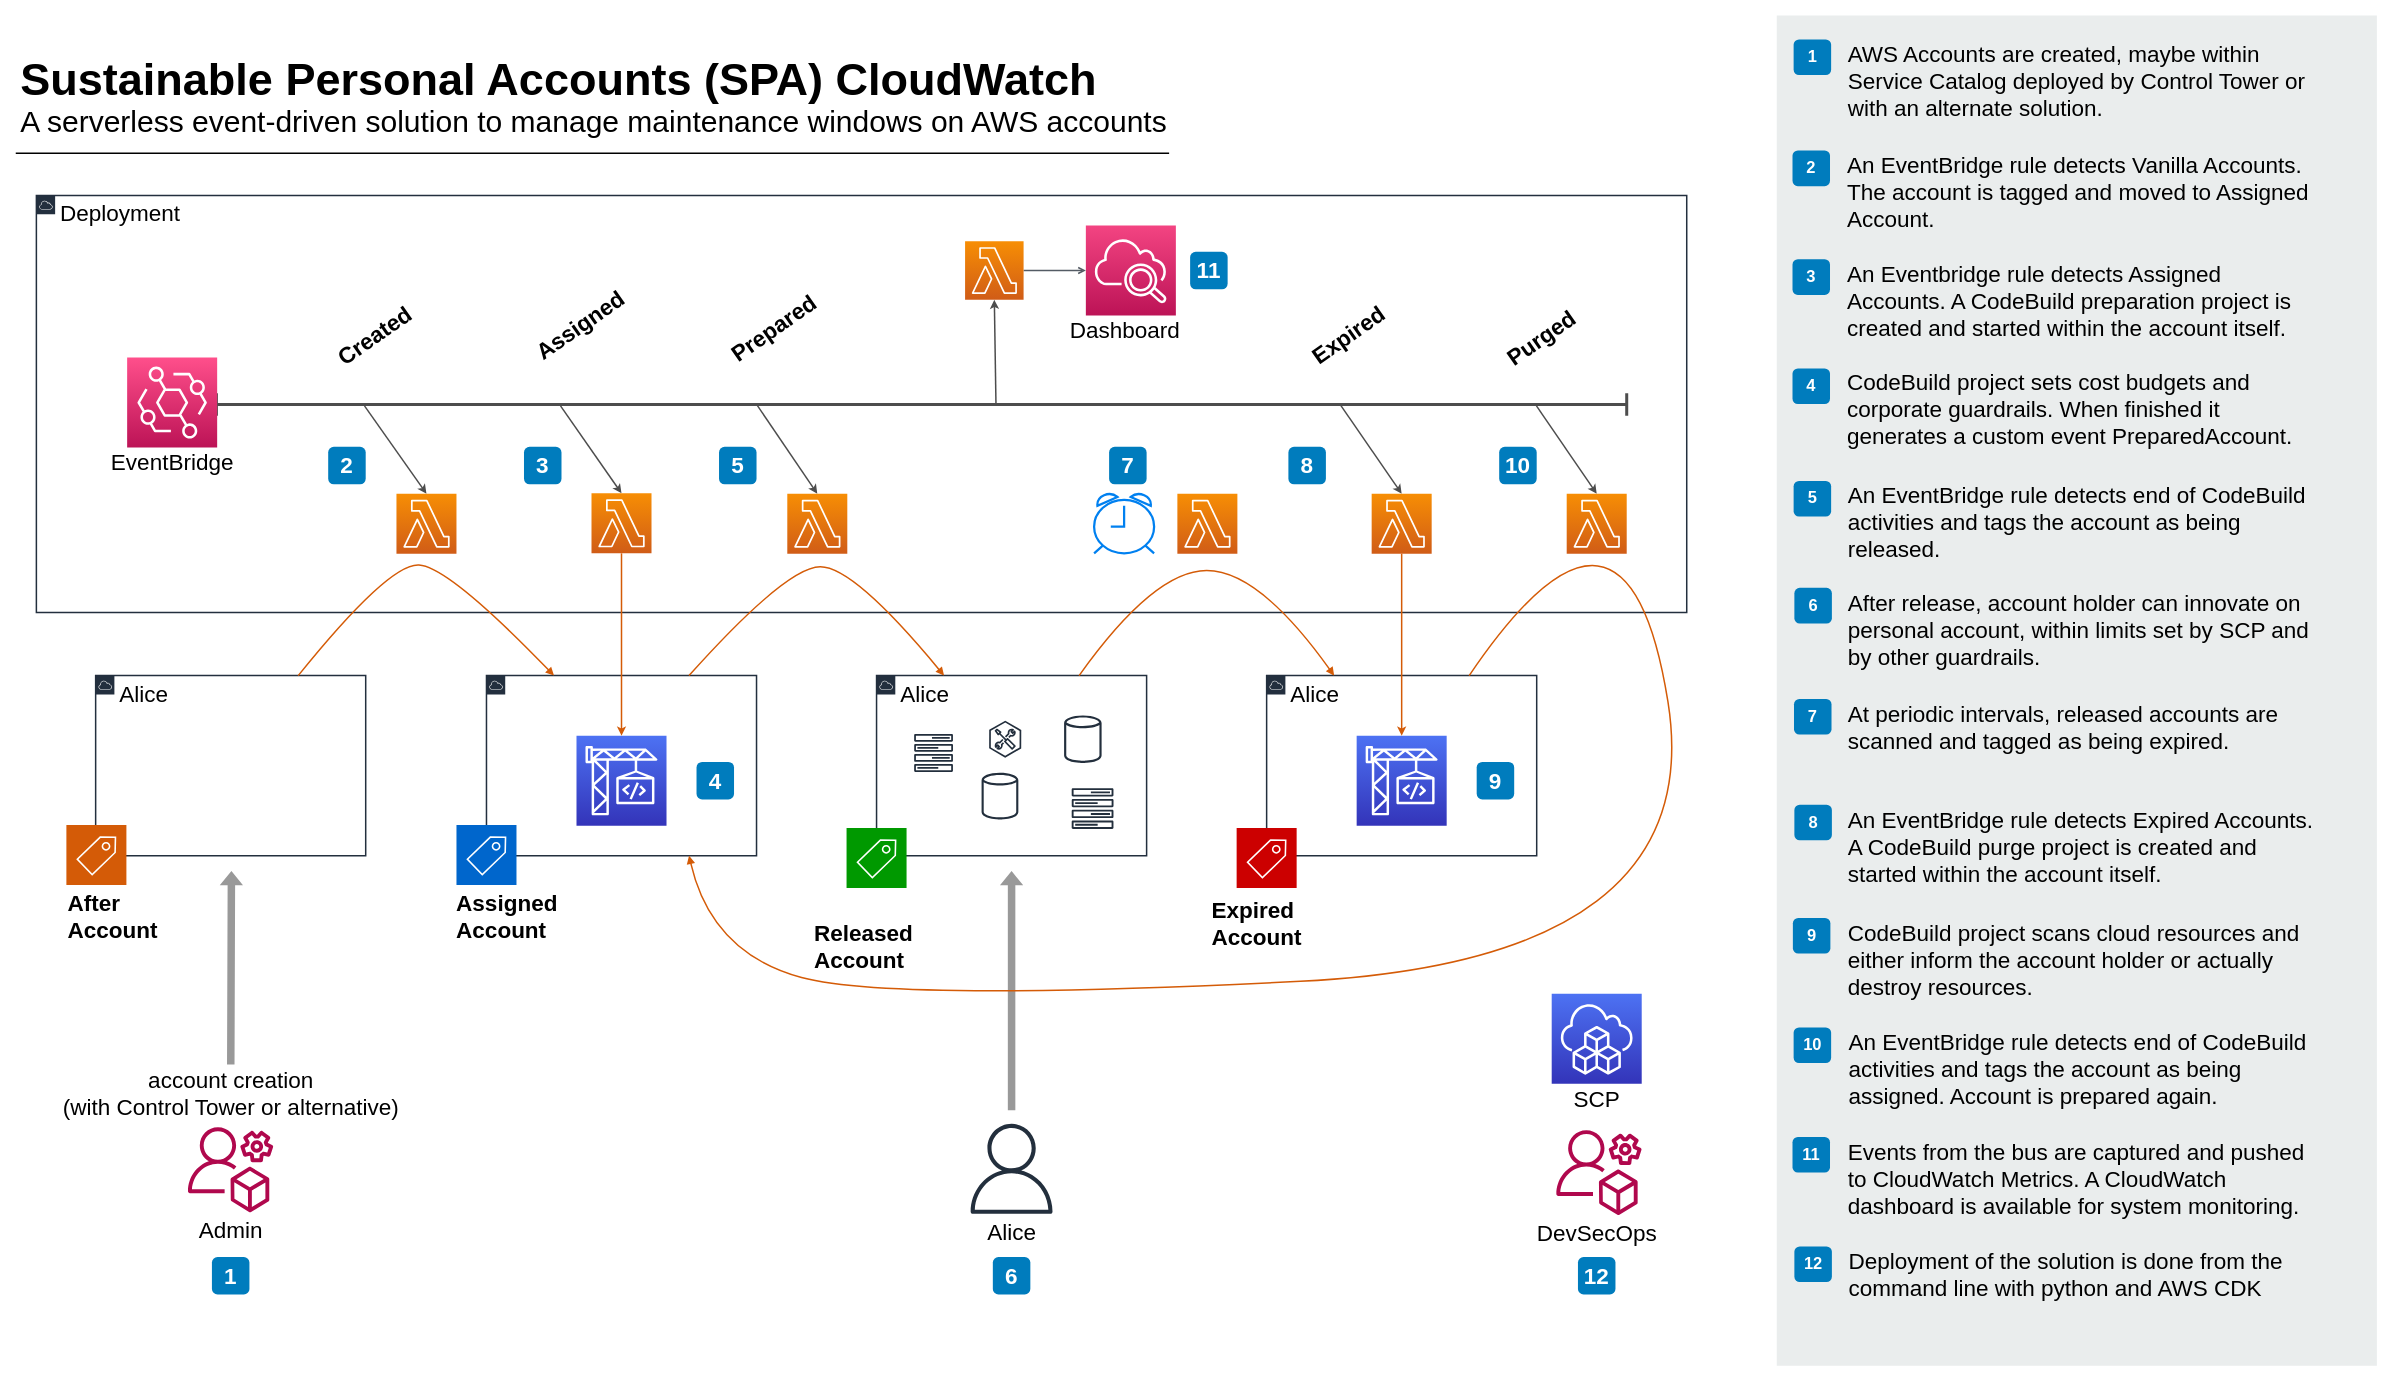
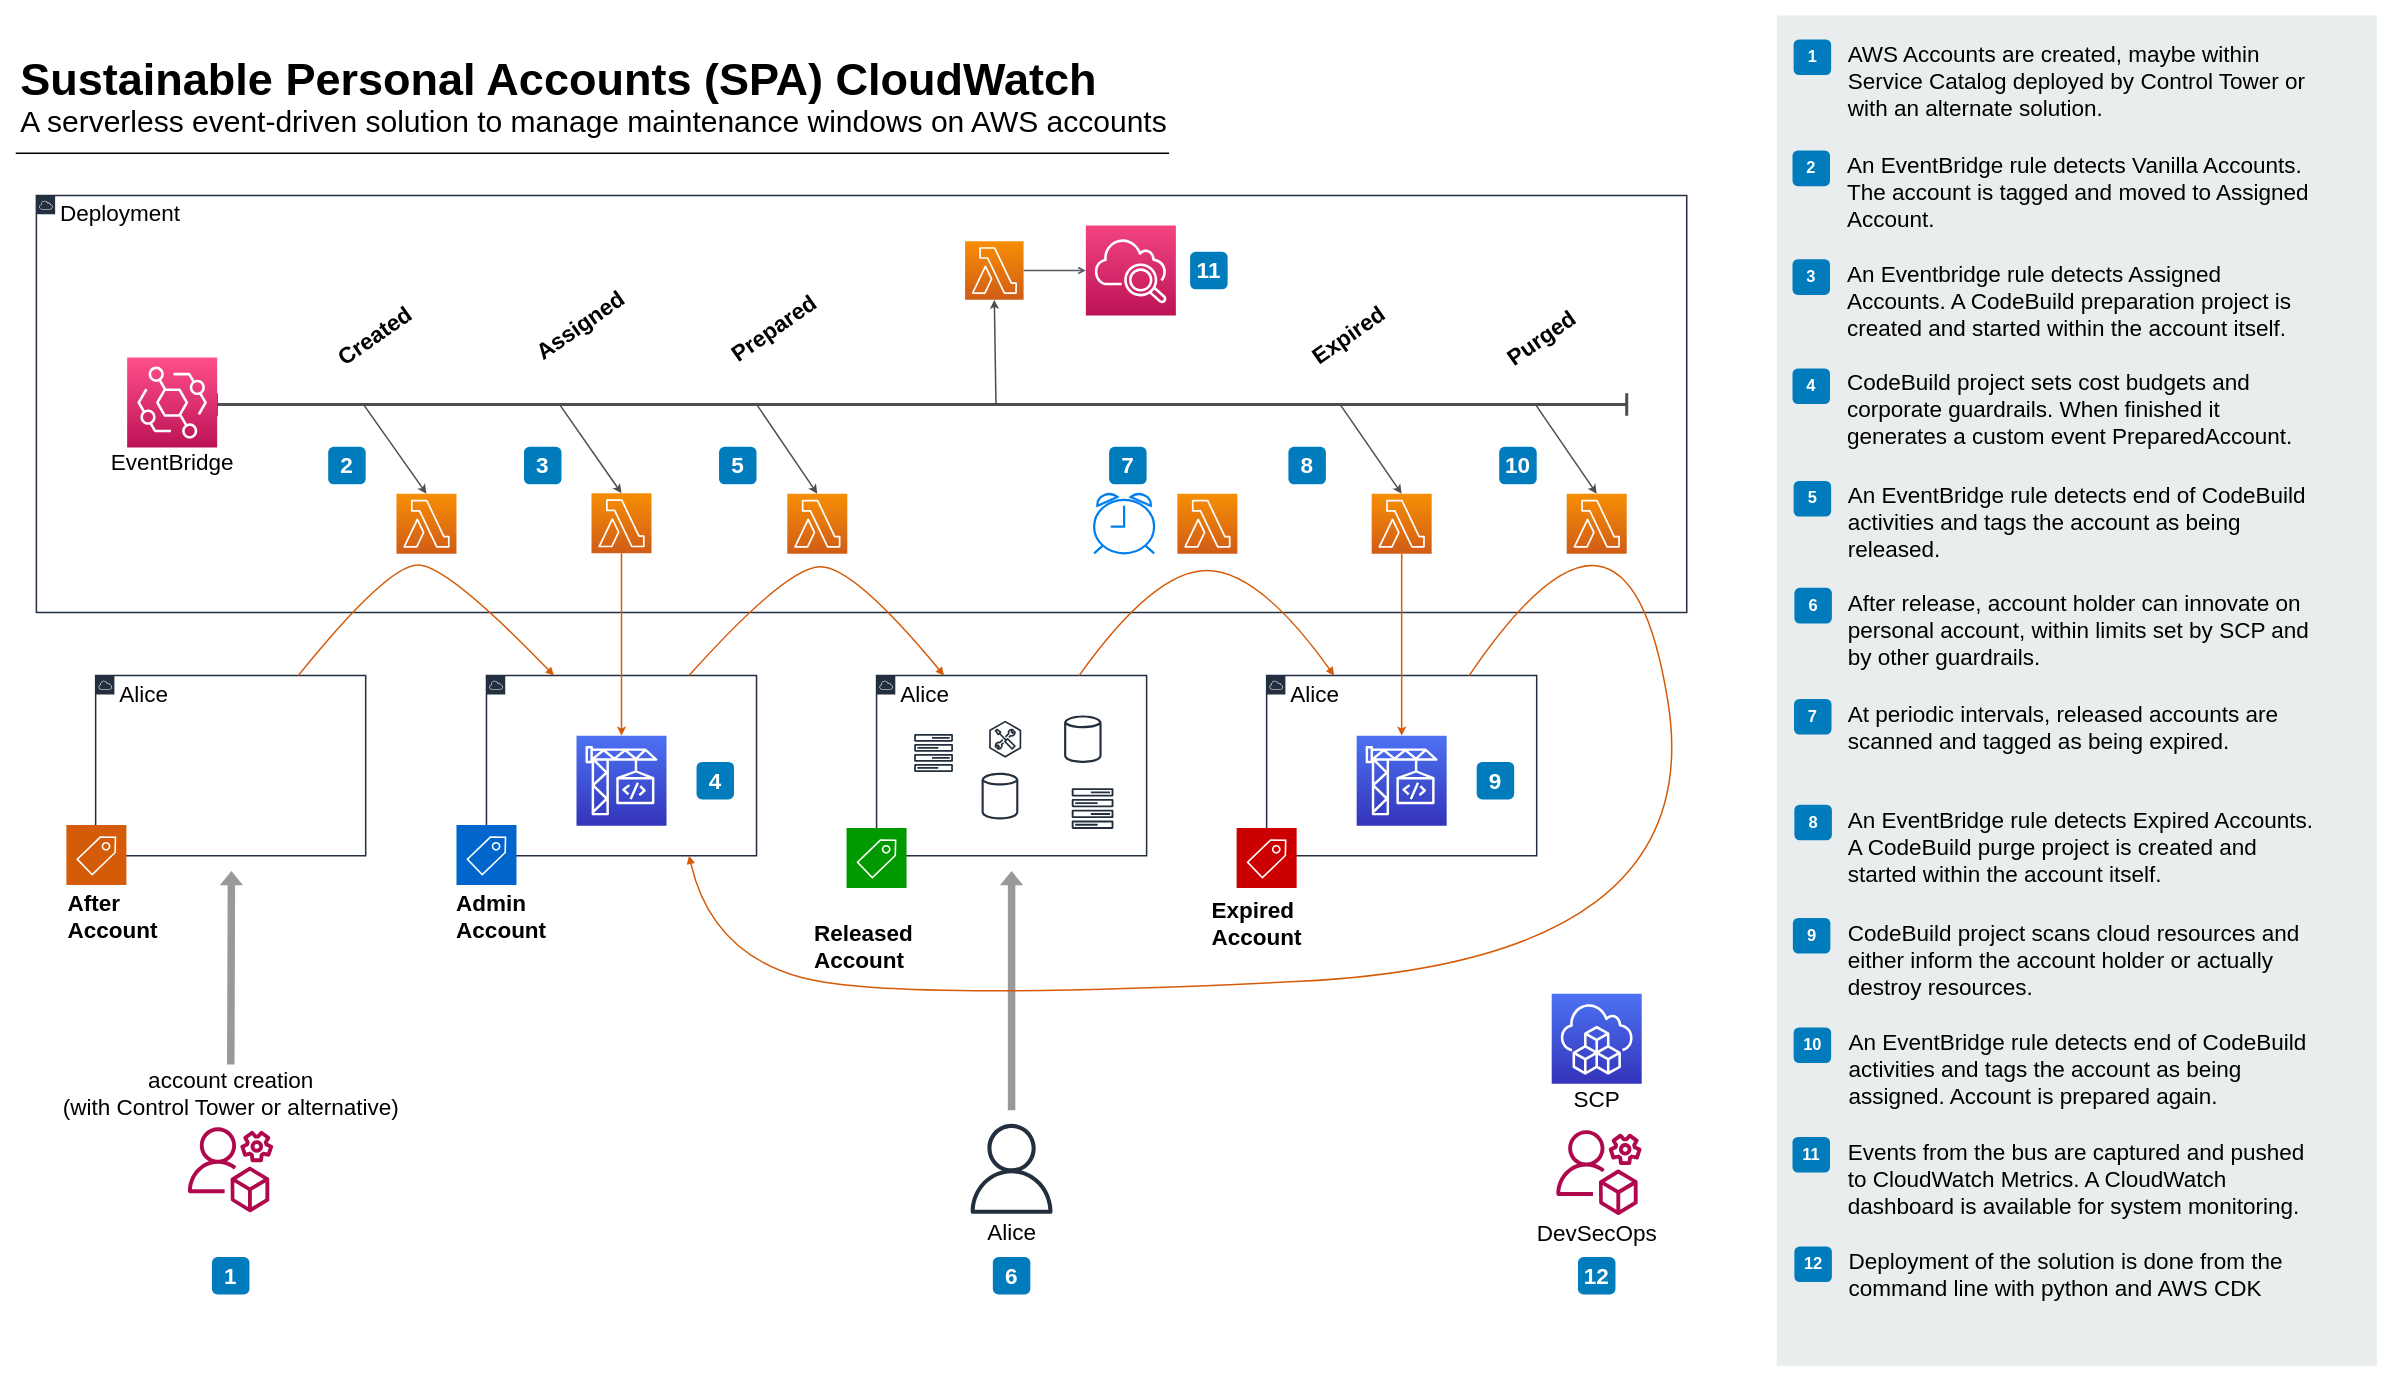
(1128, 330) -> none
(504, 917) -> (500, 917)
(231, 1229) -> none
